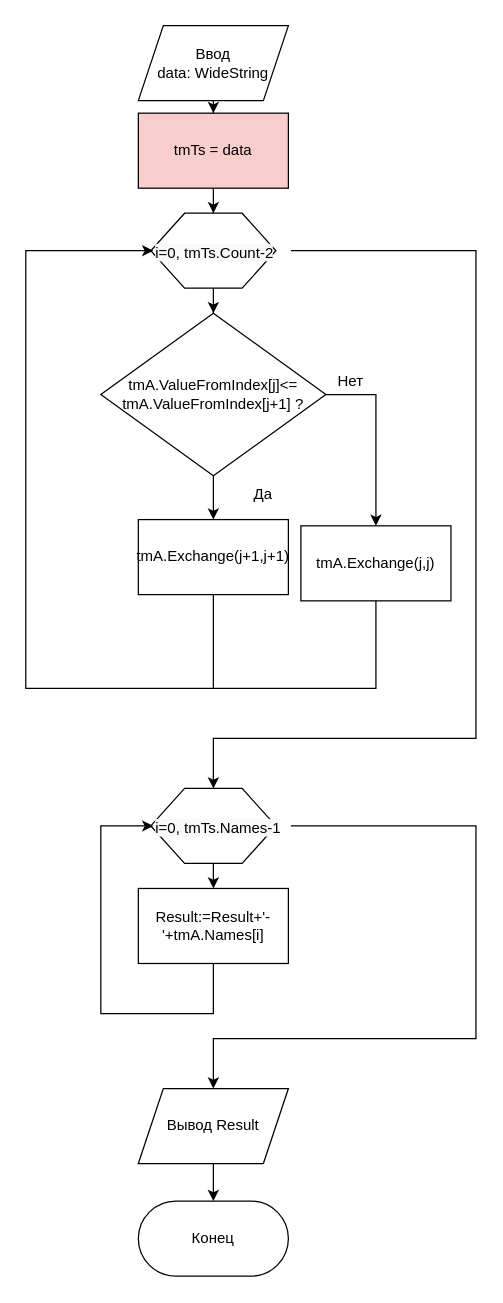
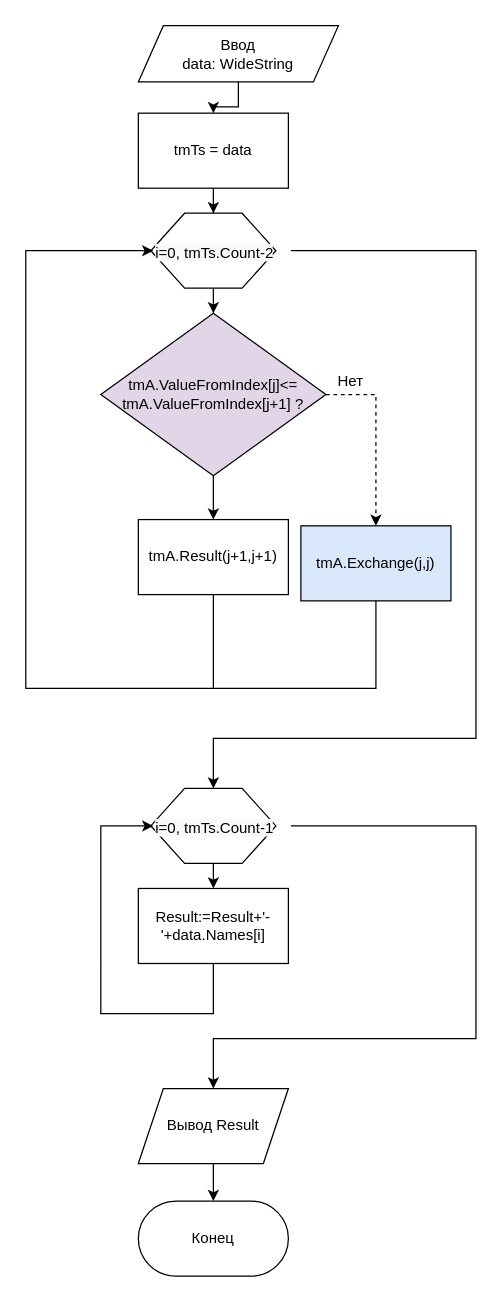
(213, 63) -> (238, 54)
(213, 151) -> (213, 151)
(213, 394) -> (213, 394)
(376, 431) -> (376, 431)
(263, 494) -> none
(213, 557) -> (213, 557)
(376, 563) -> (376, 563)
(221, 828) -> (221, 828)
(213, 926) -> (213, 926)
